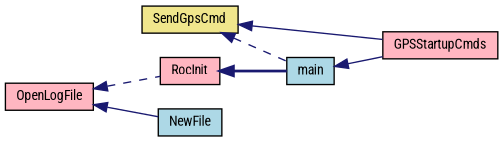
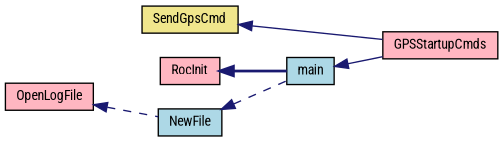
(260, 50) -> (260, 92)
(134, 81) -> none
(133, 112) -> (133, 112)
